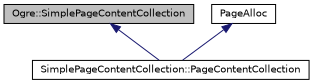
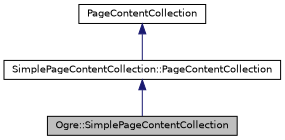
(244, 14) -> (142, 14)
(139, 45) -> (142, 103)
